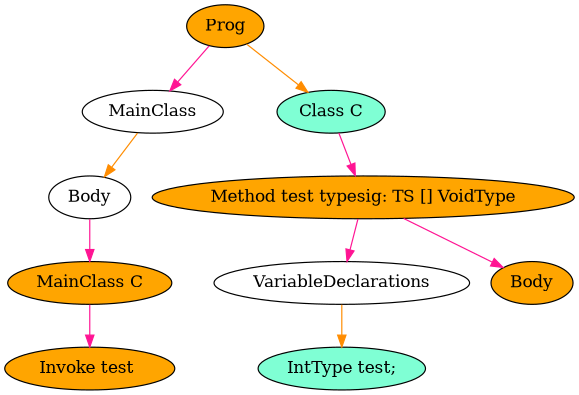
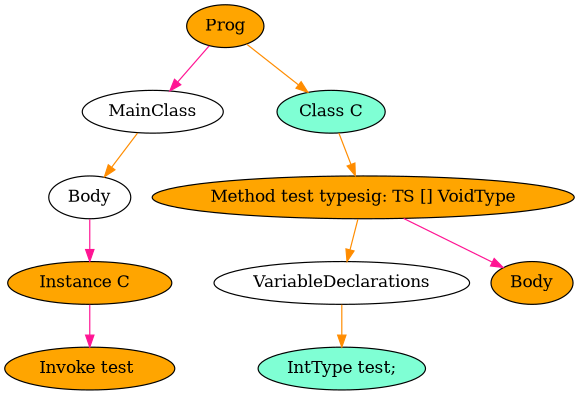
(345, 149) -> (345, 149)
(354, 234) -> (354, 234)
(90, 283) -> (90, 283)
